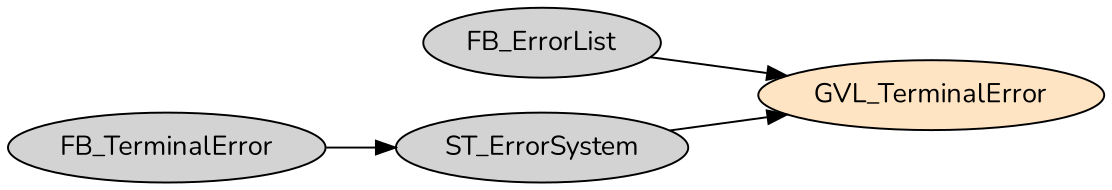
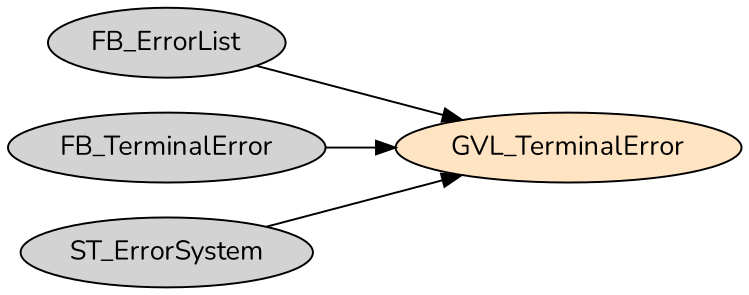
(351, 148) -> (351, 148)
